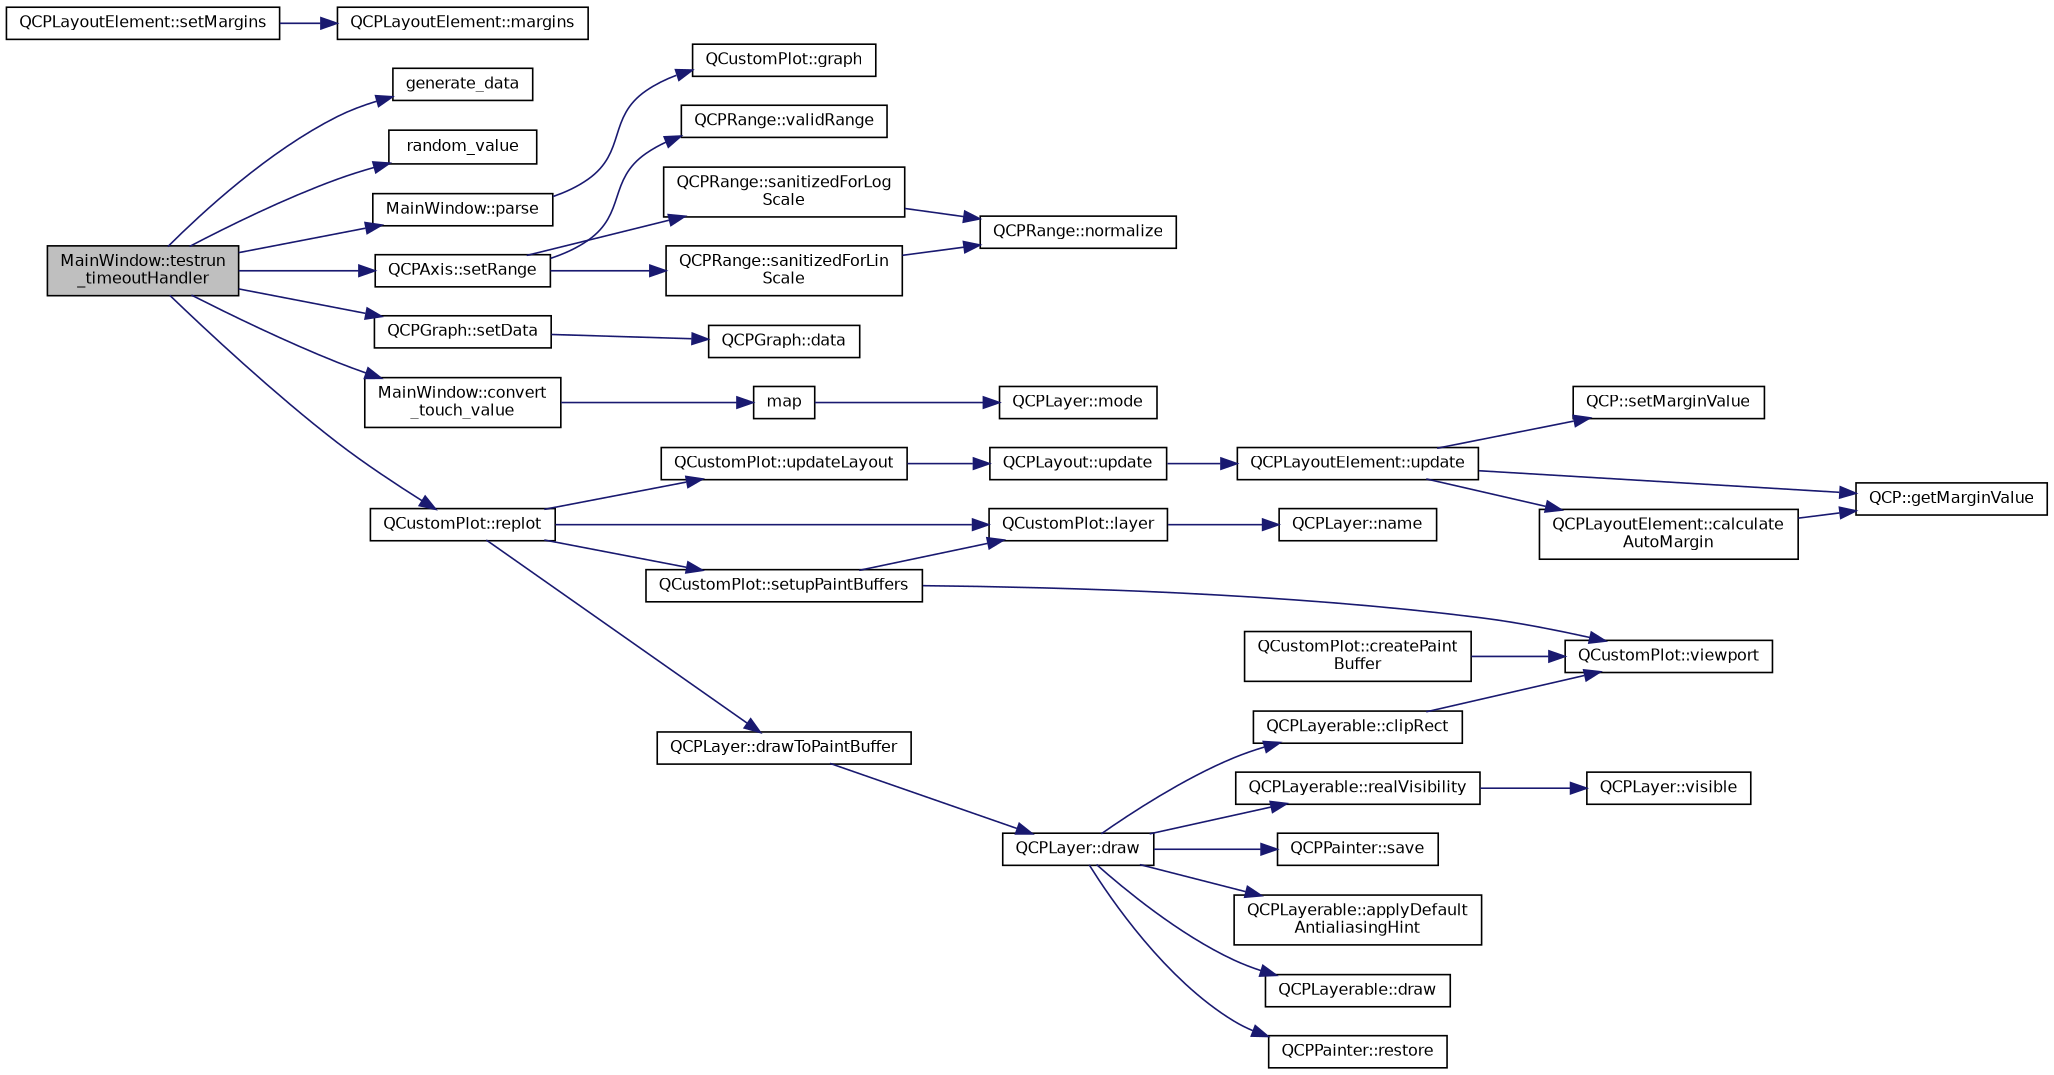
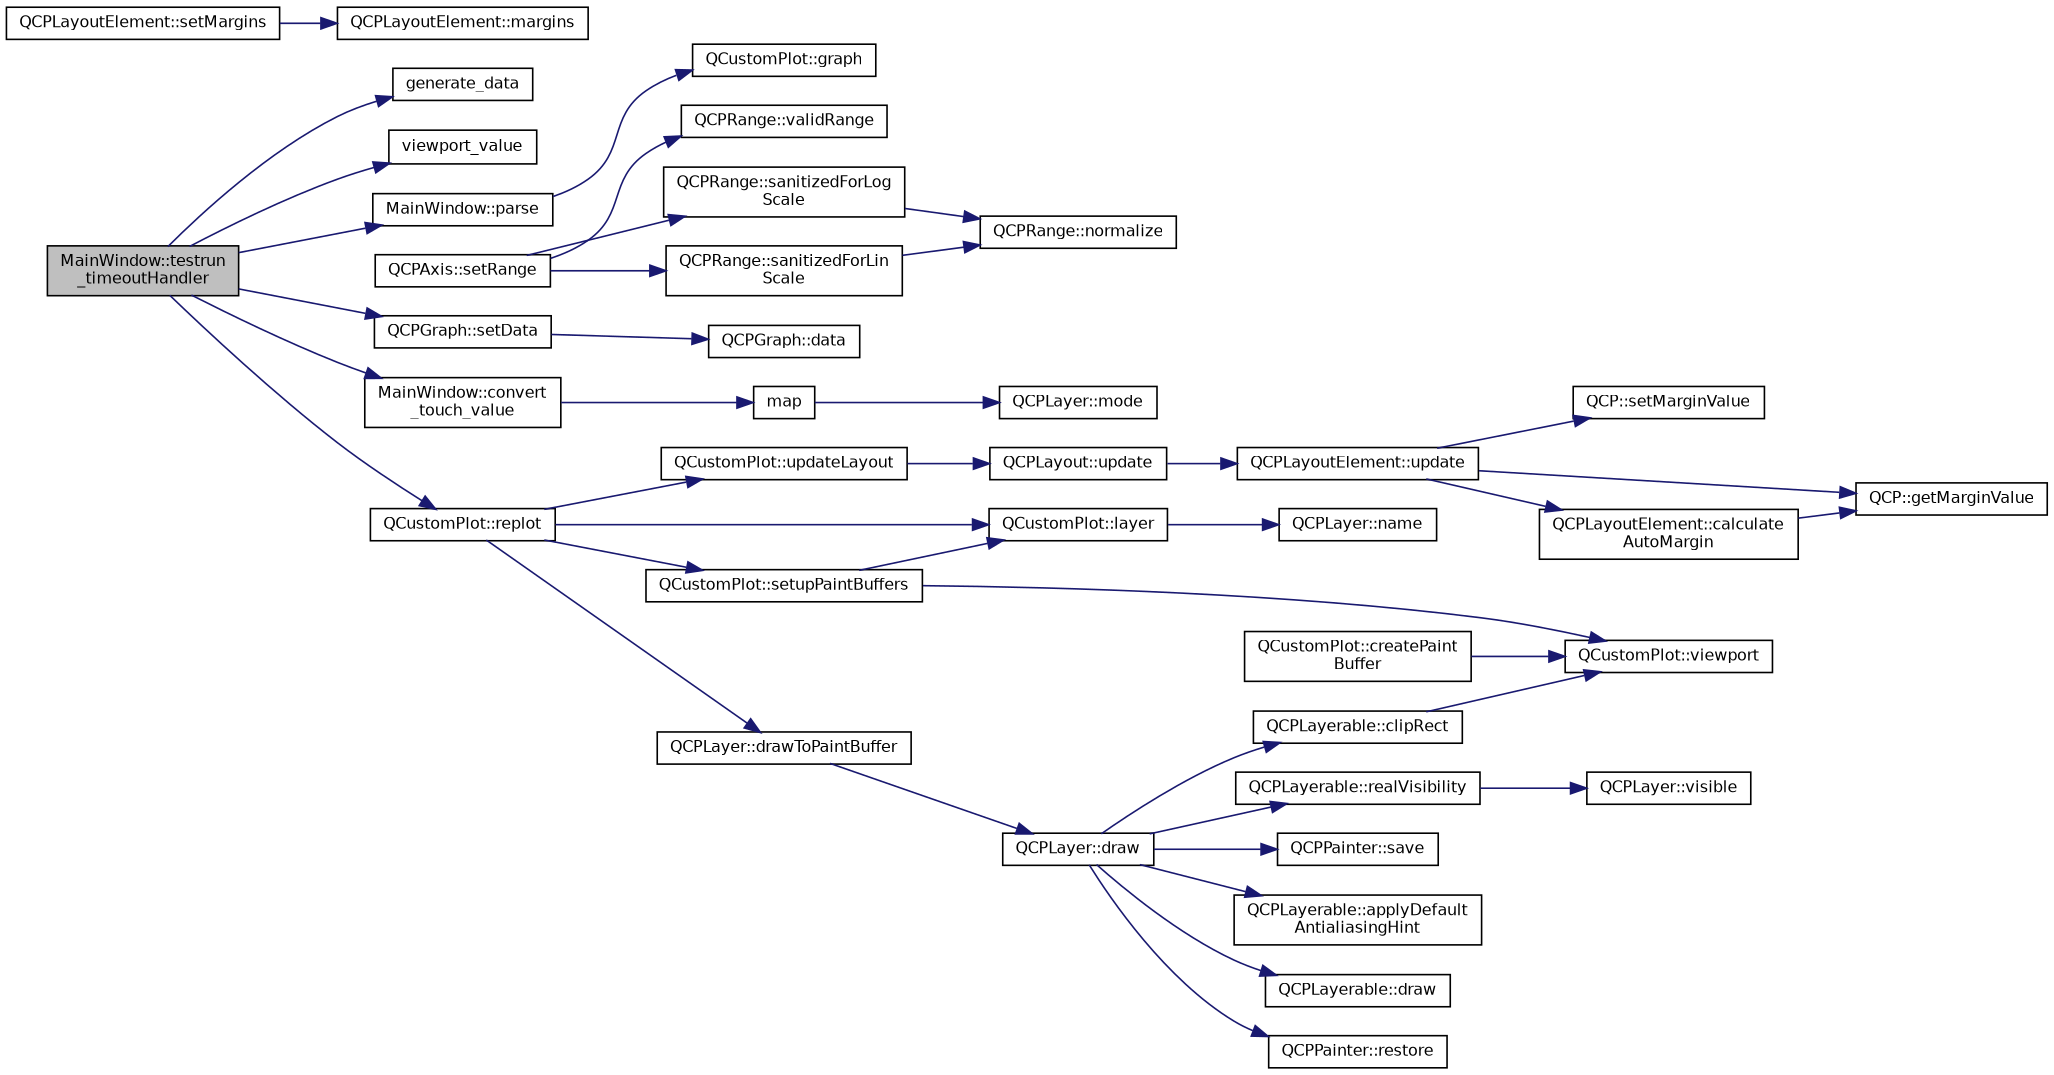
(463, 147) -> (463, 147)
(299, 271) -> none
